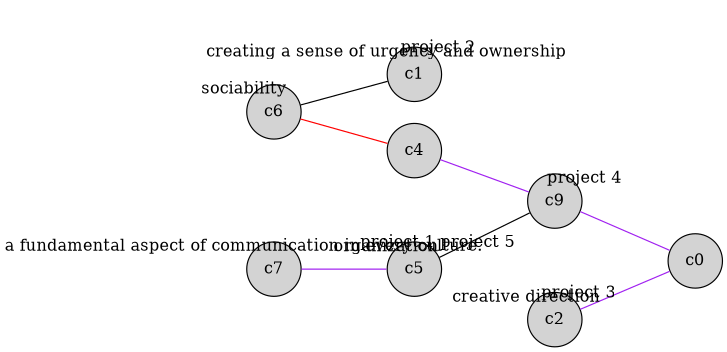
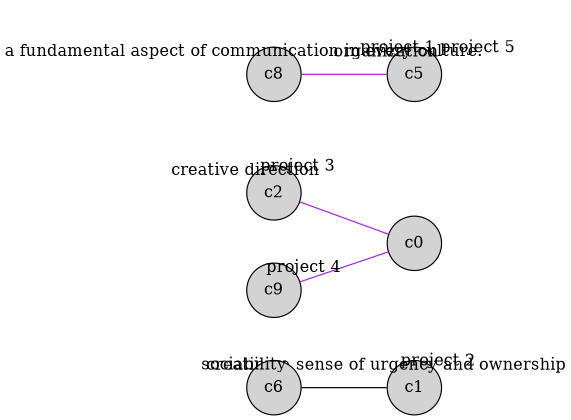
(414, 151) -> none
(485, 235) -> none
(274, 269) -> (274, 74)
